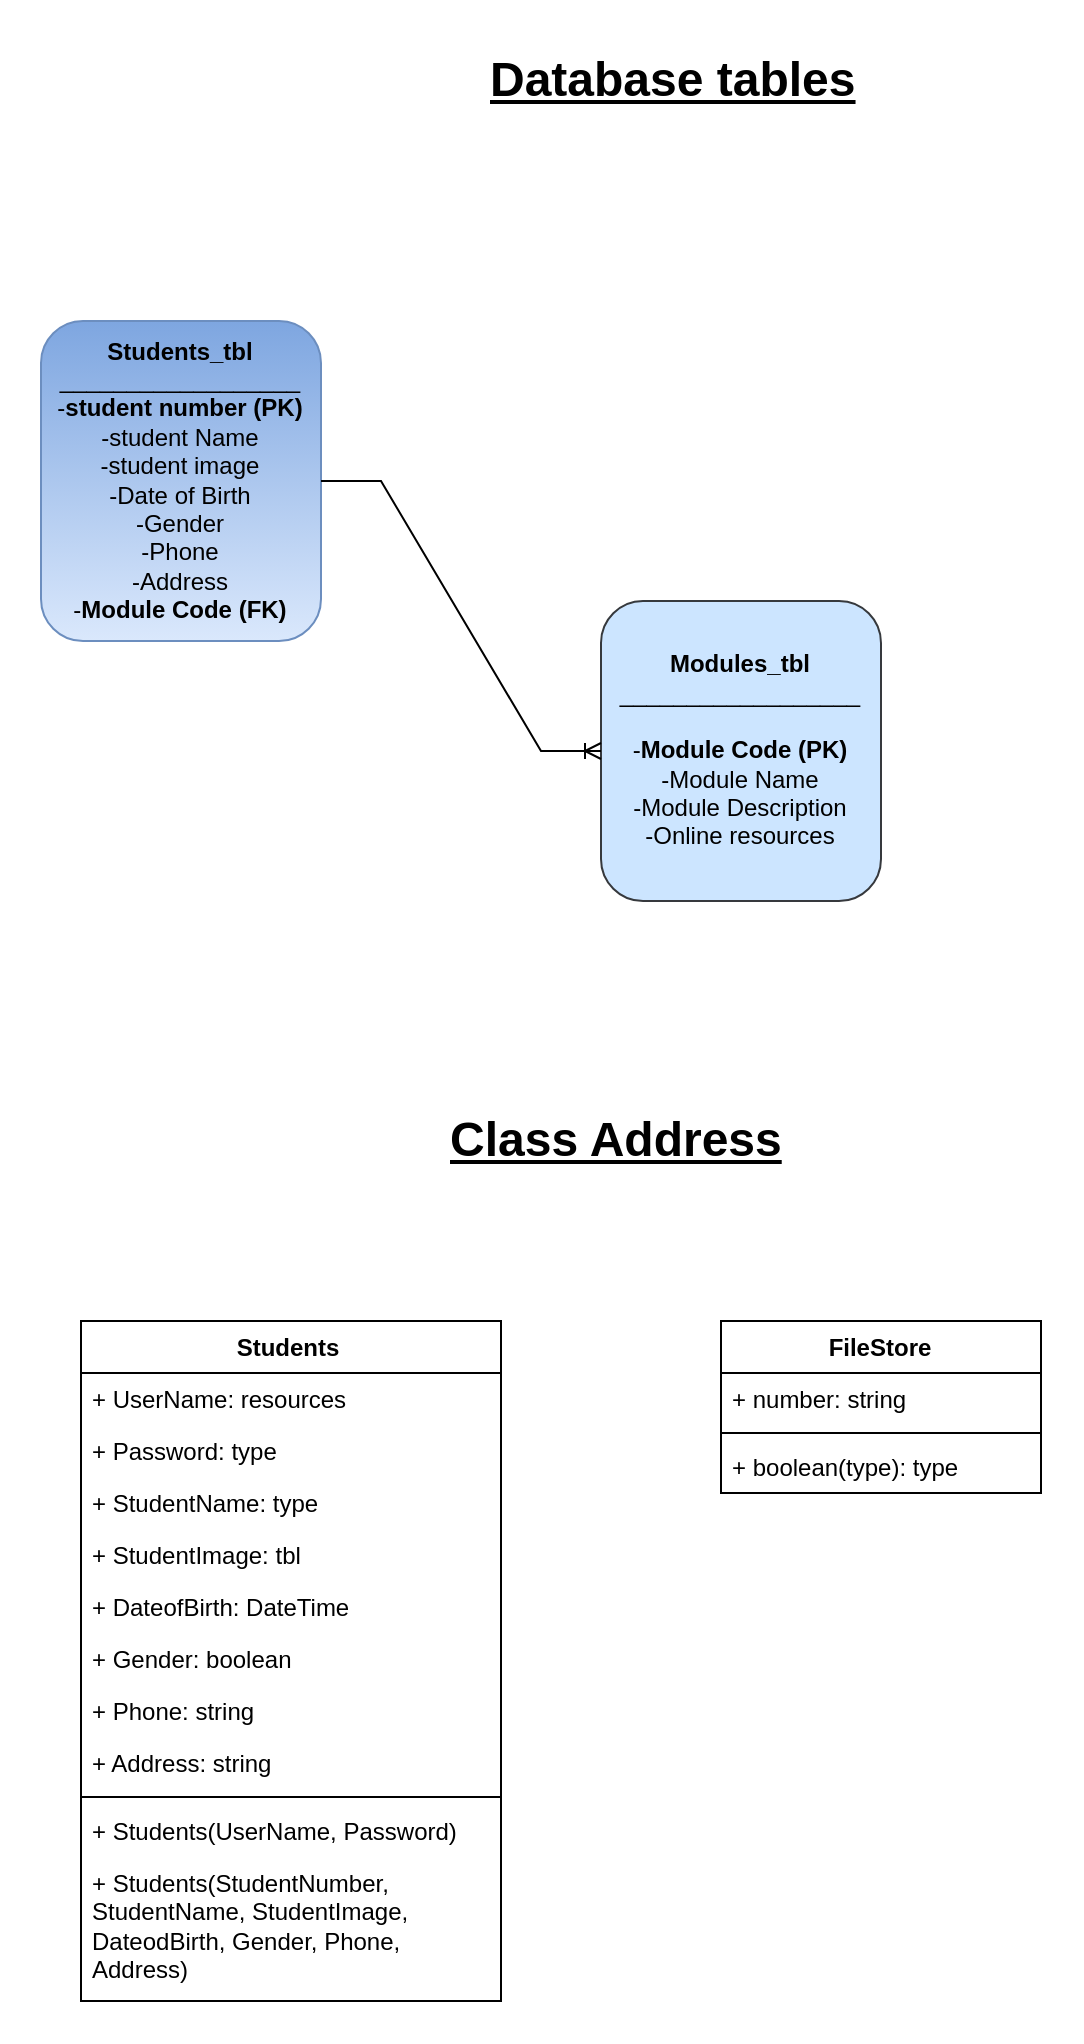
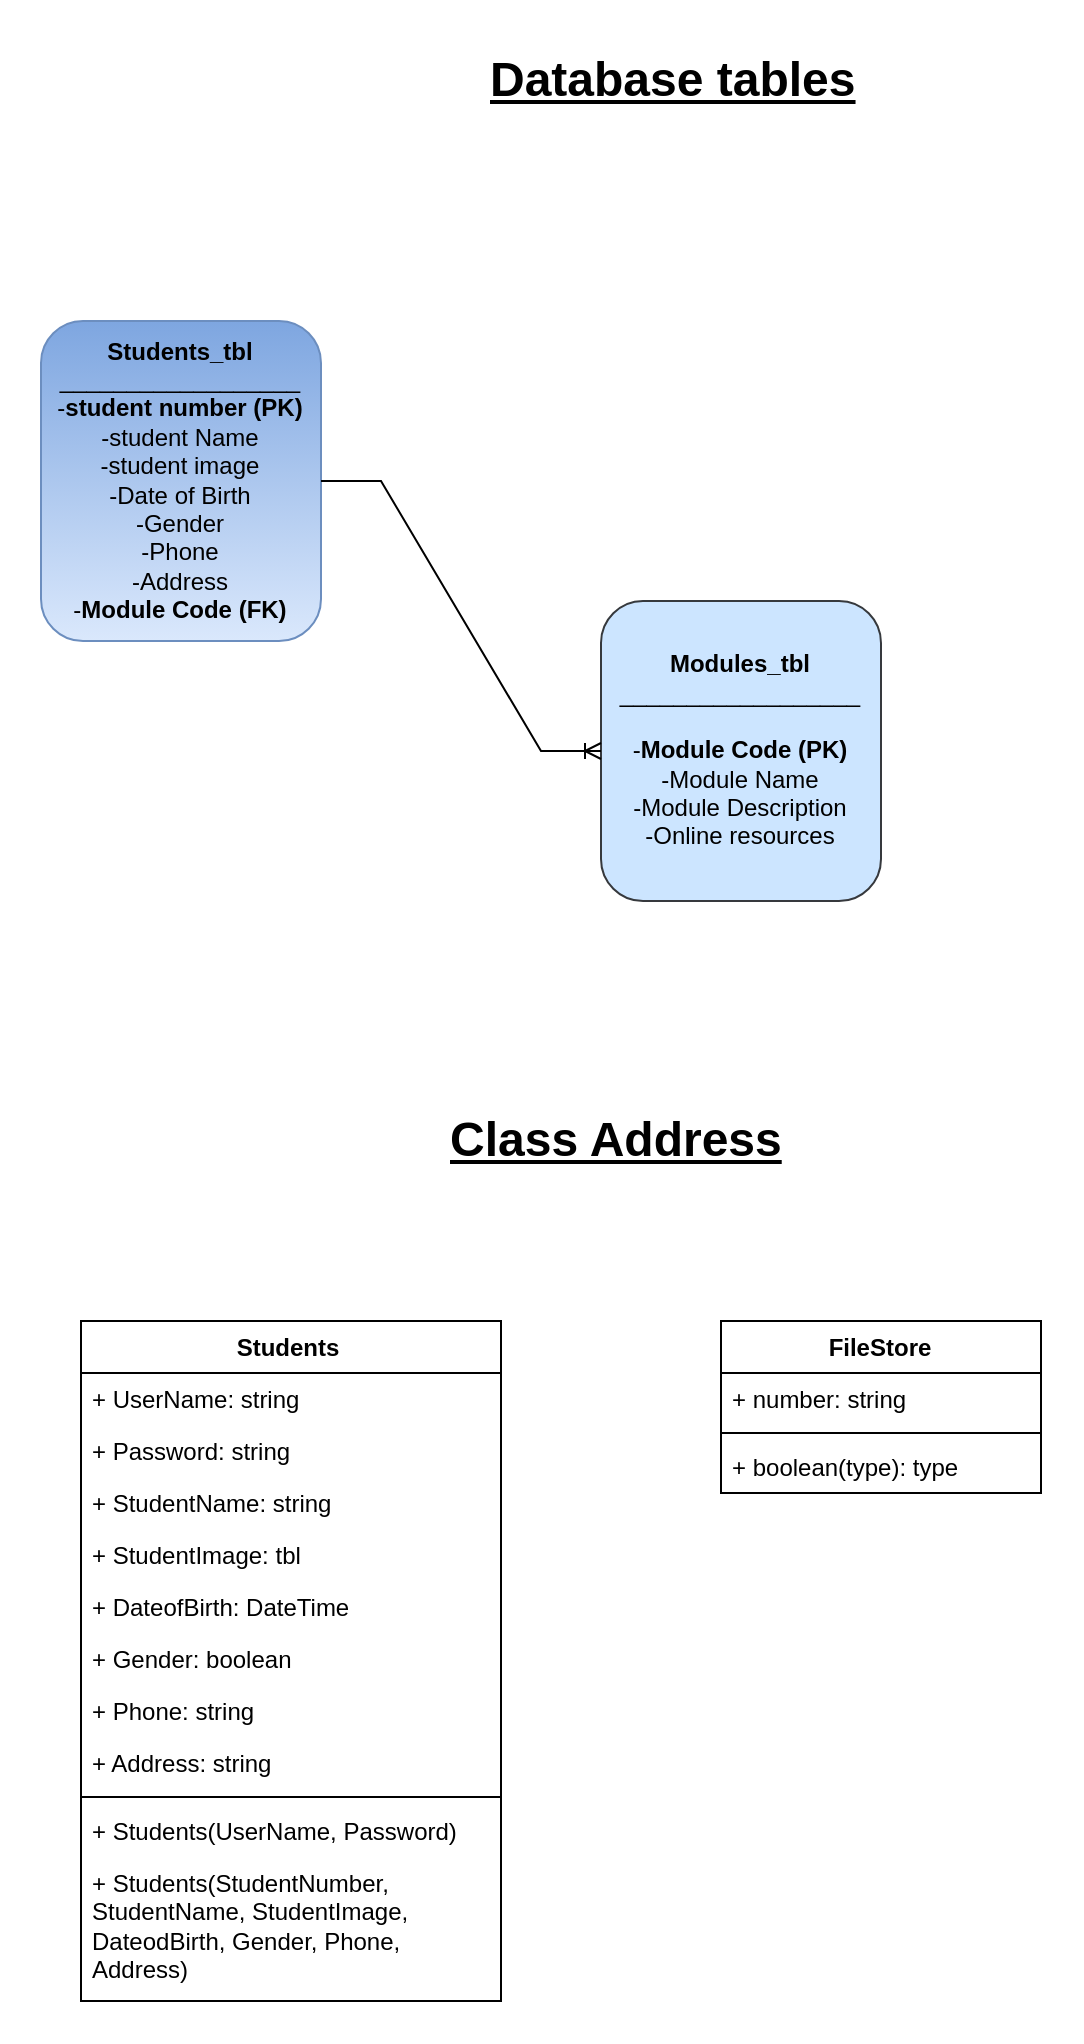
(225, 1401) -> (201, 1401)
(191, 1453) -> (201, 1453)
(211, 1505) -> (222, 1505)
